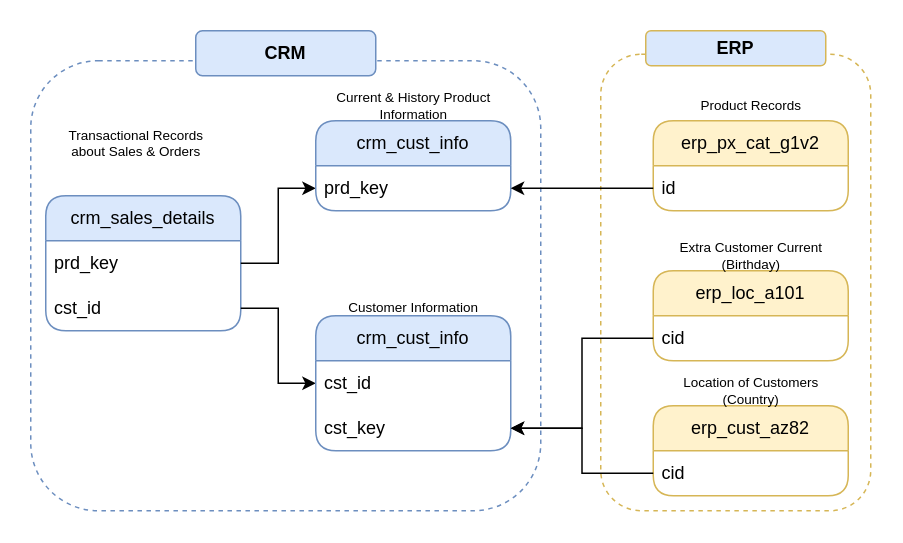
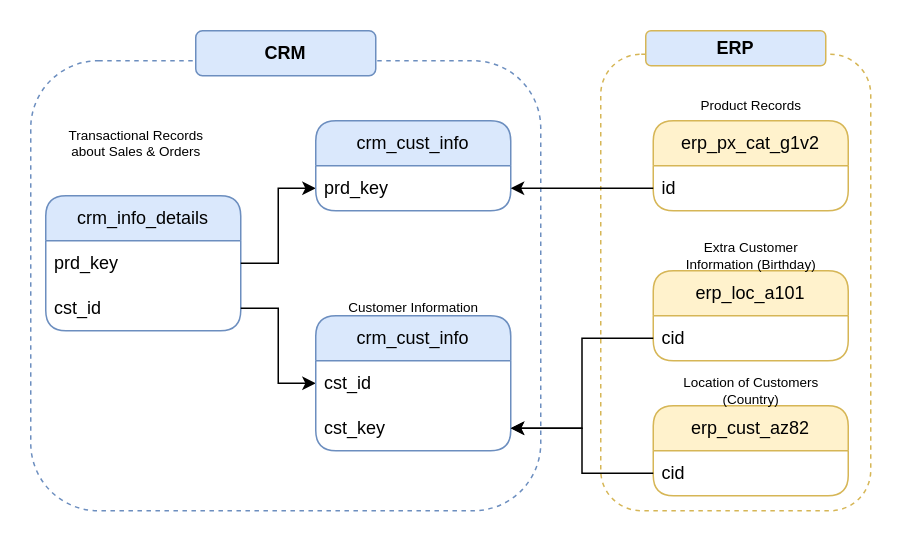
(413, 106) -> none
(143, 218) -> (143, 218)
(752, 256) -> (752, 256)
